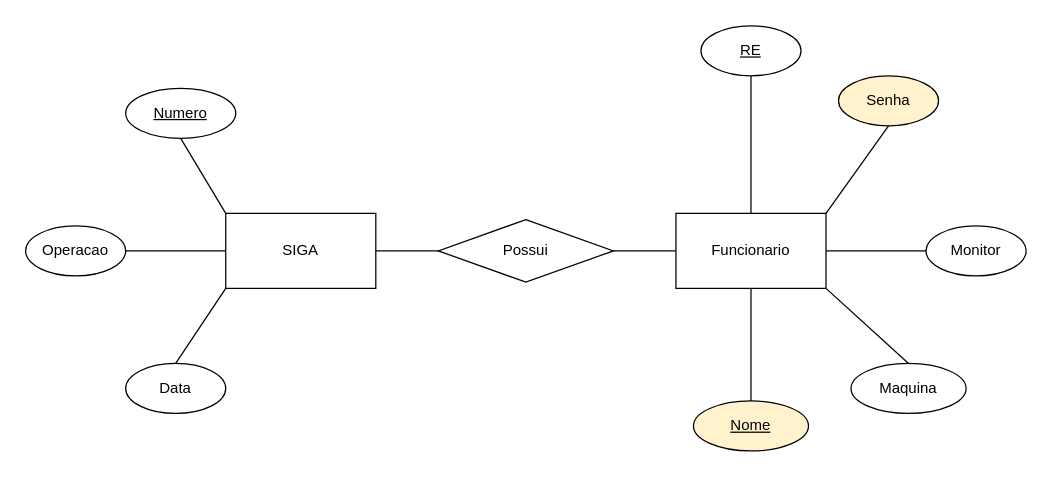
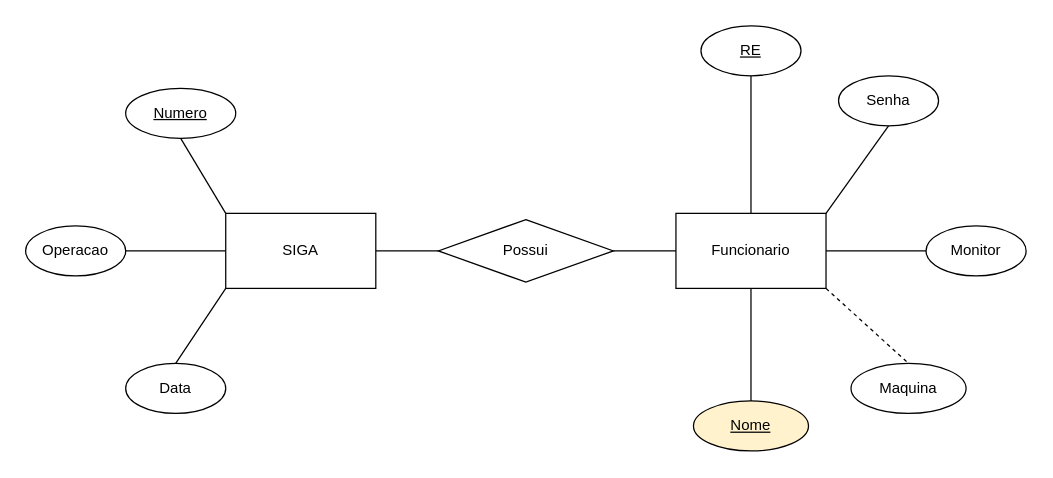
(888, 101) -> (888, 101)
(867, 326) -> (867, 326)
